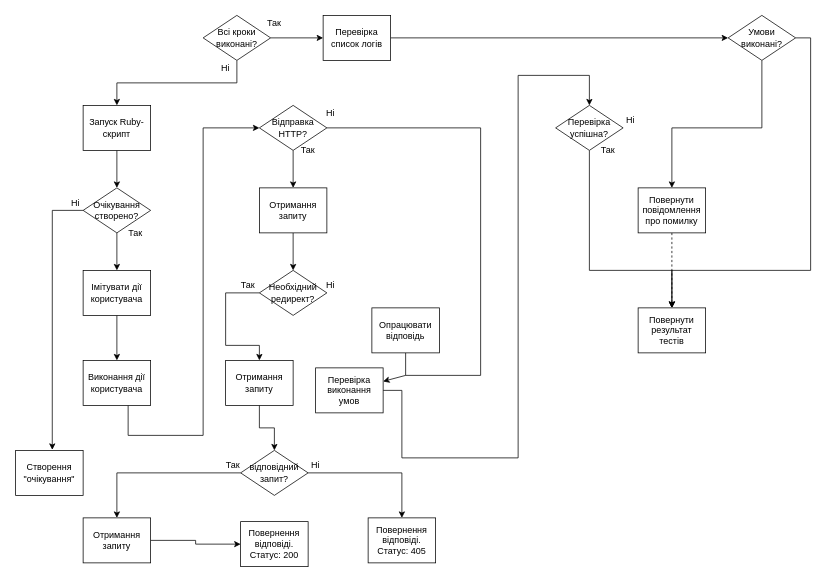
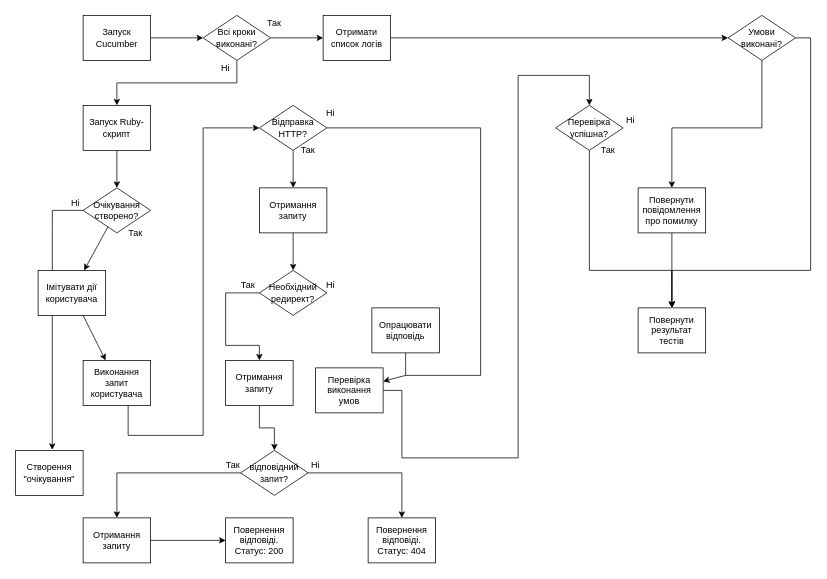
none -> (117, 38)
none -> (196, 38)
(357, 38) -> (357, 38)
(672, 250) -> (672, 250)
(117, 293) -> (72, 293)
(117, 383) -> (117, 383)
(402, 540) -> (402, 540)
(274, 544) -> (259, 540)
